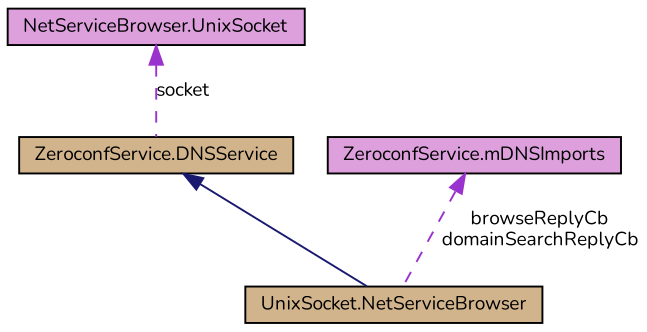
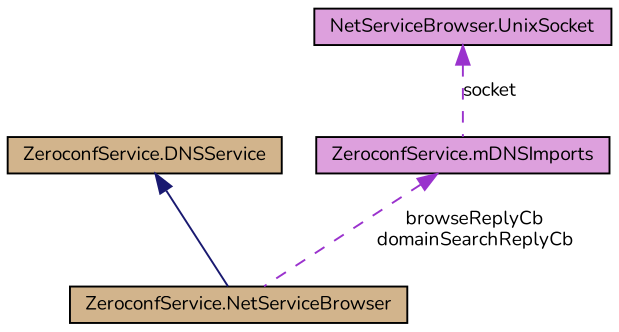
(156, 101) -> (463, 101)
(394, 305) -> (239, 305)
